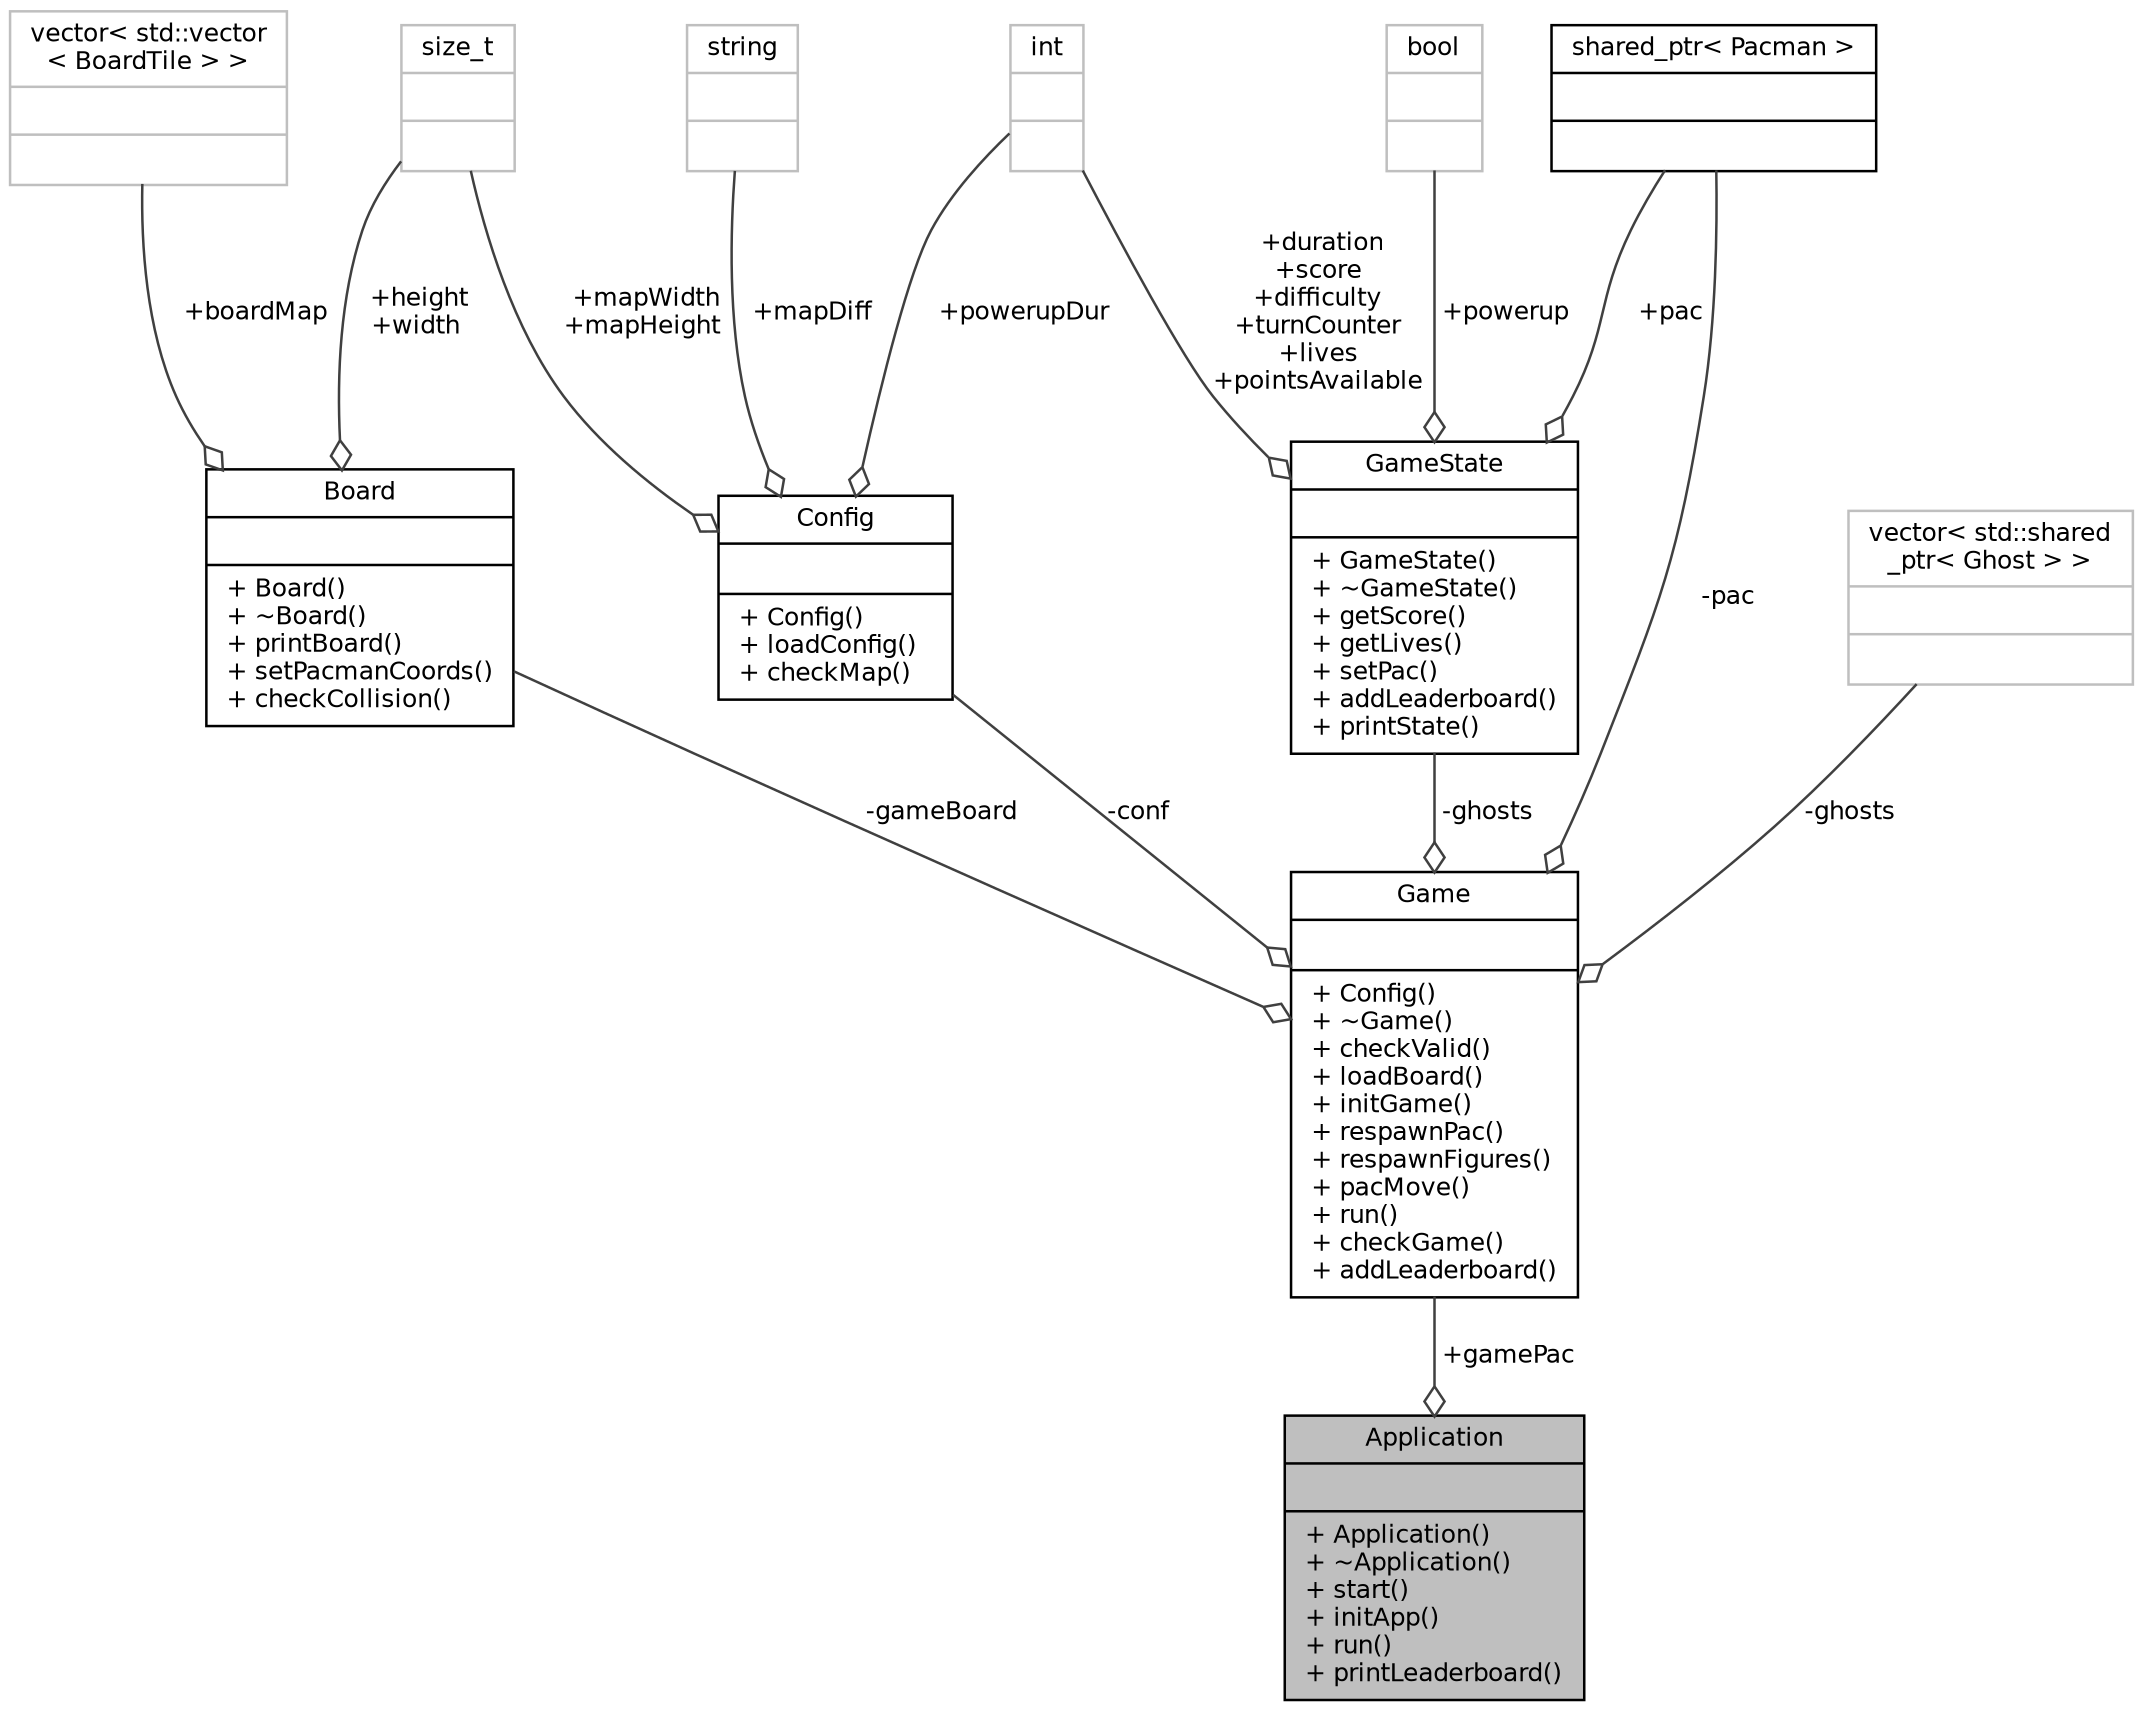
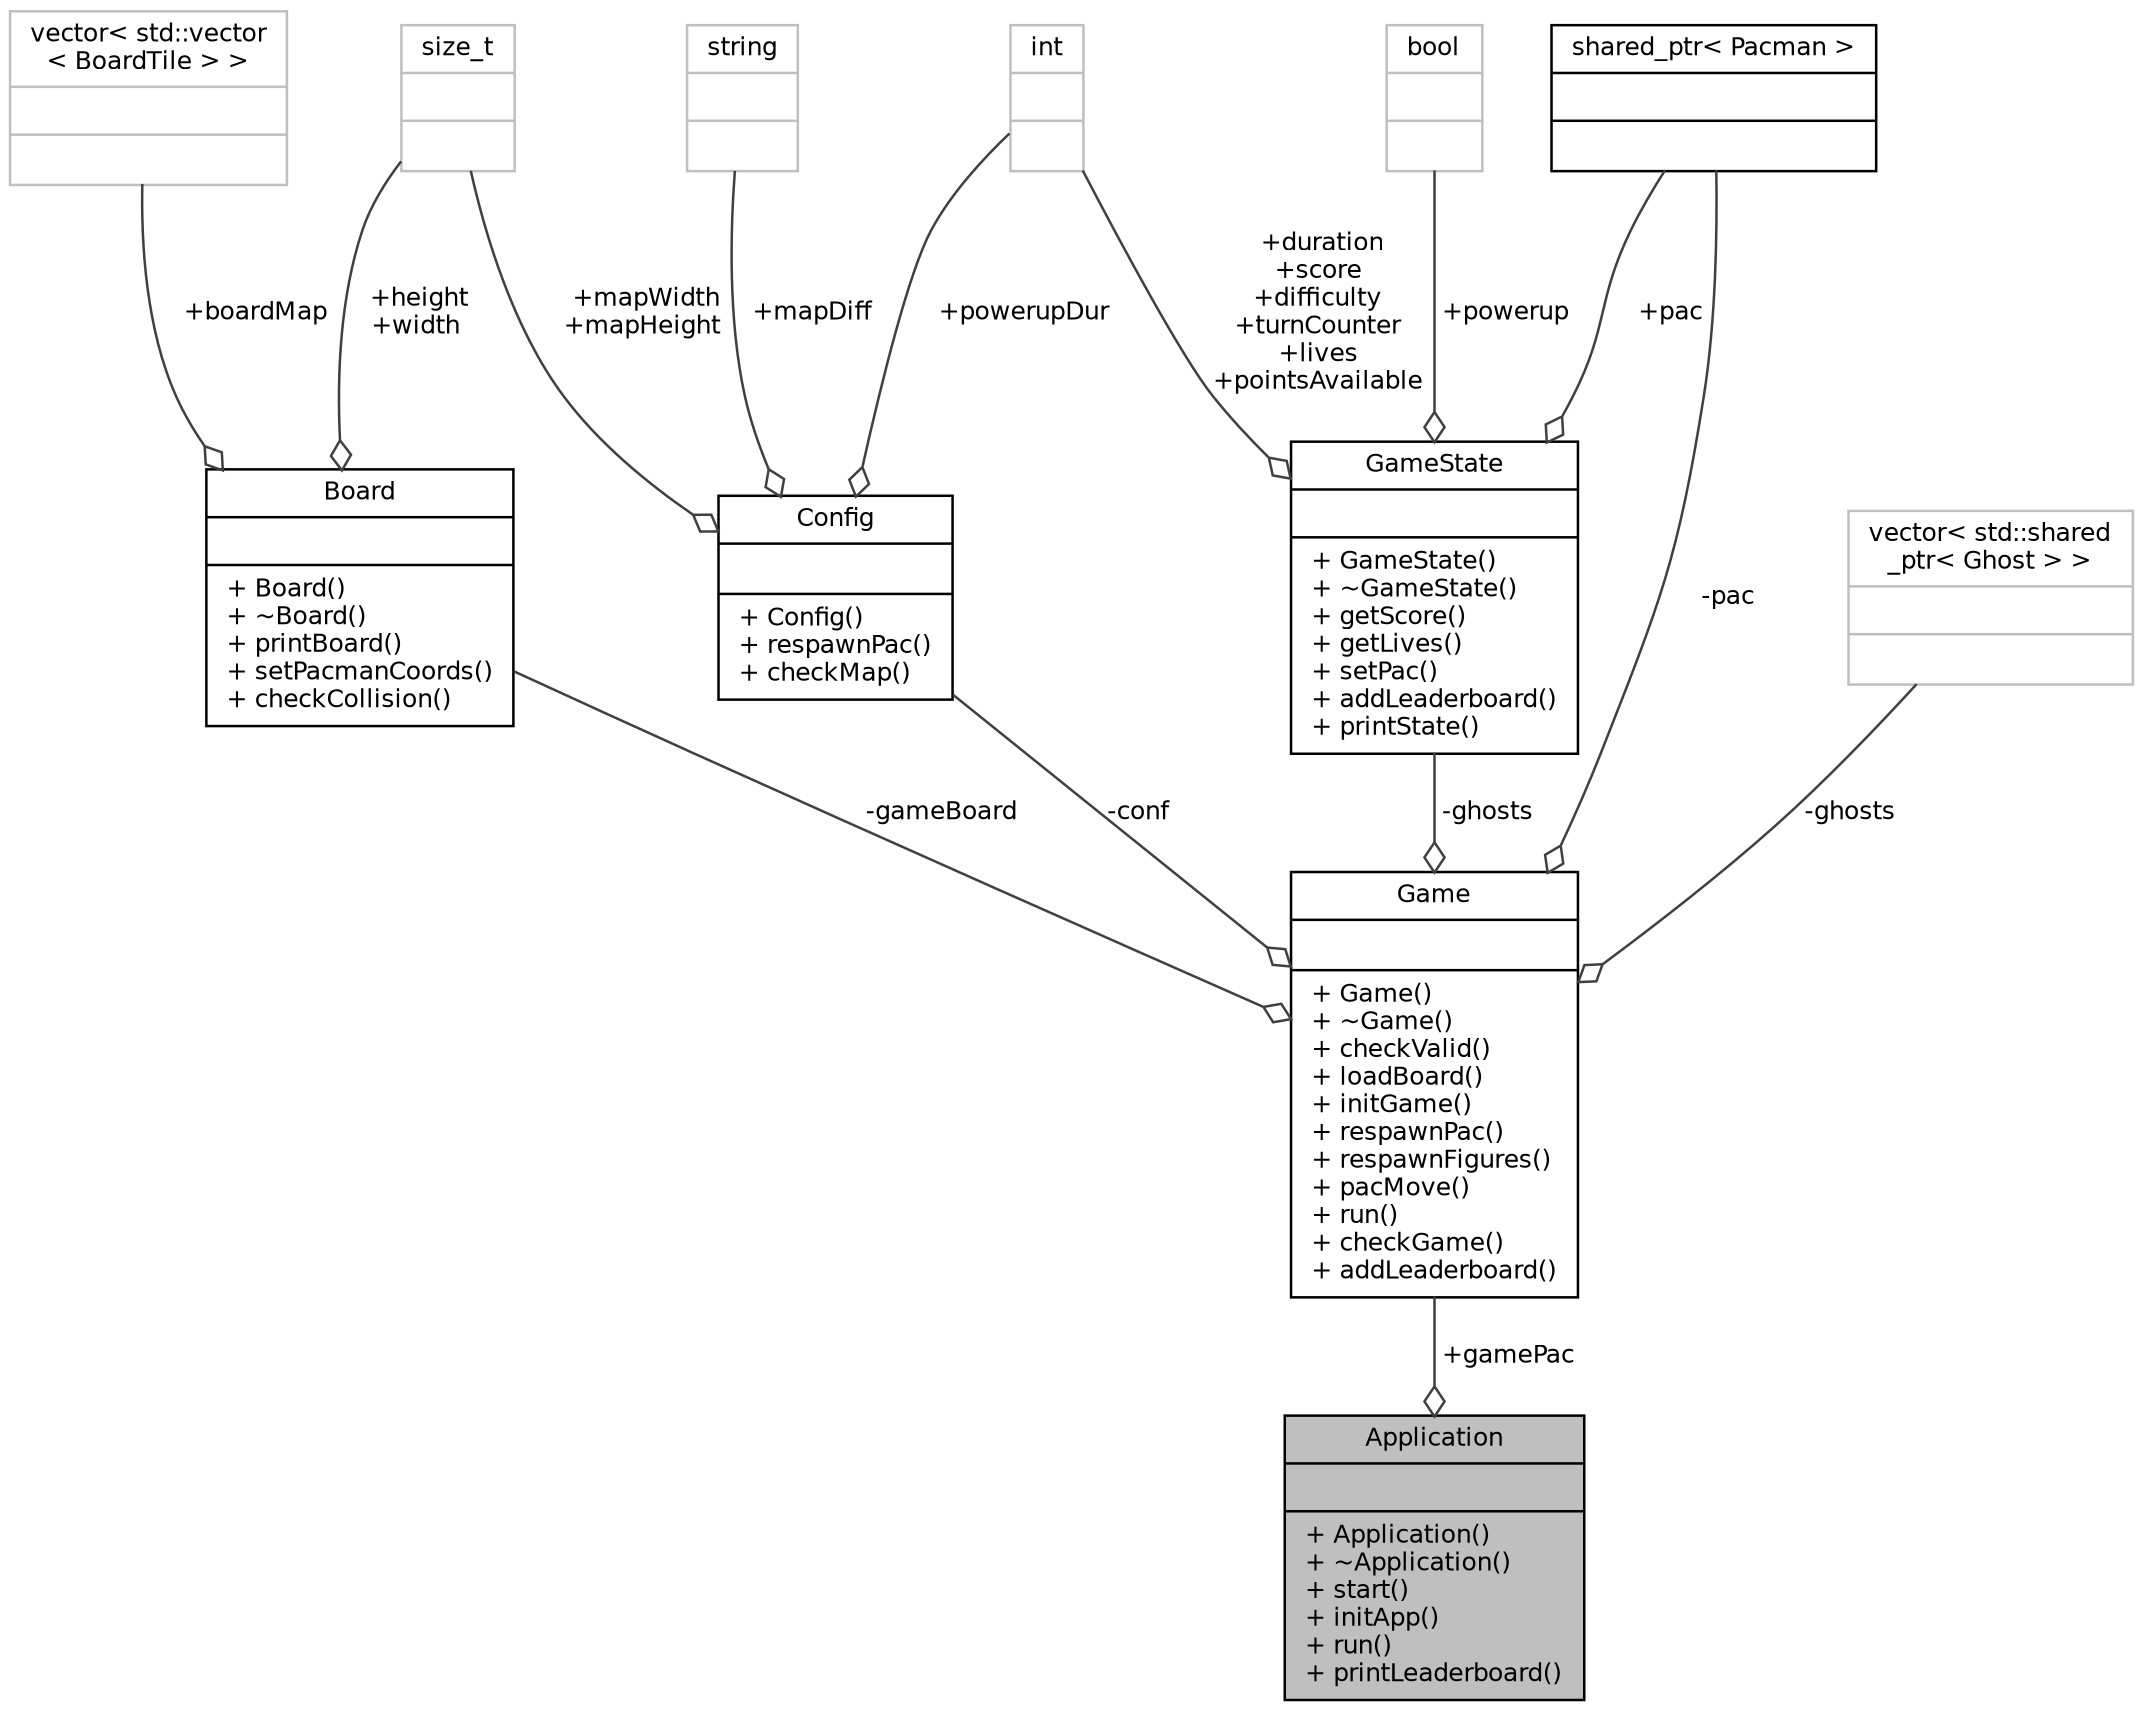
(828, 646) -> (836, 646)
(1374, 994) -> (1373, 994)
